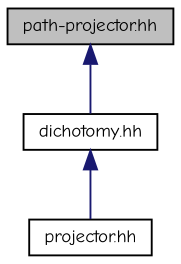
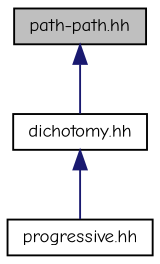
(90, 26) -> (80, 26)
(90, 237) -> (80, 237)
